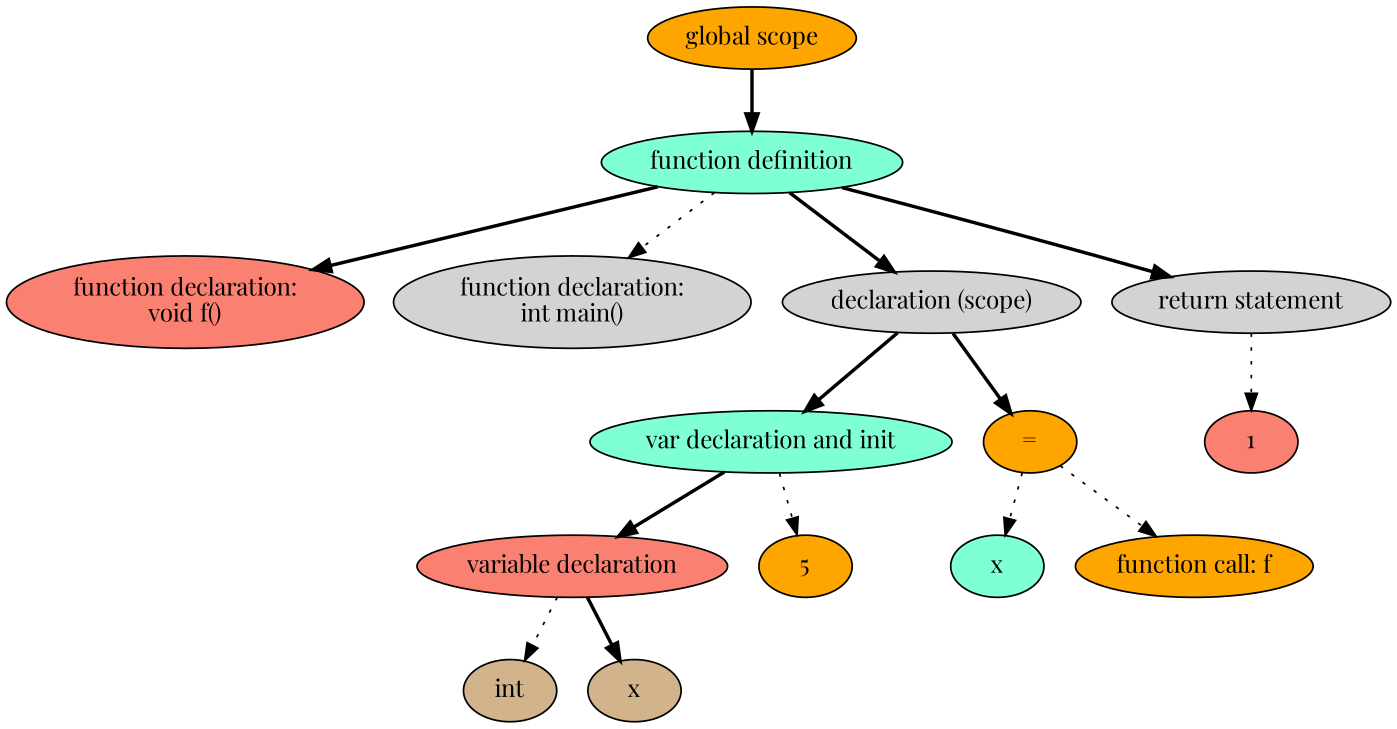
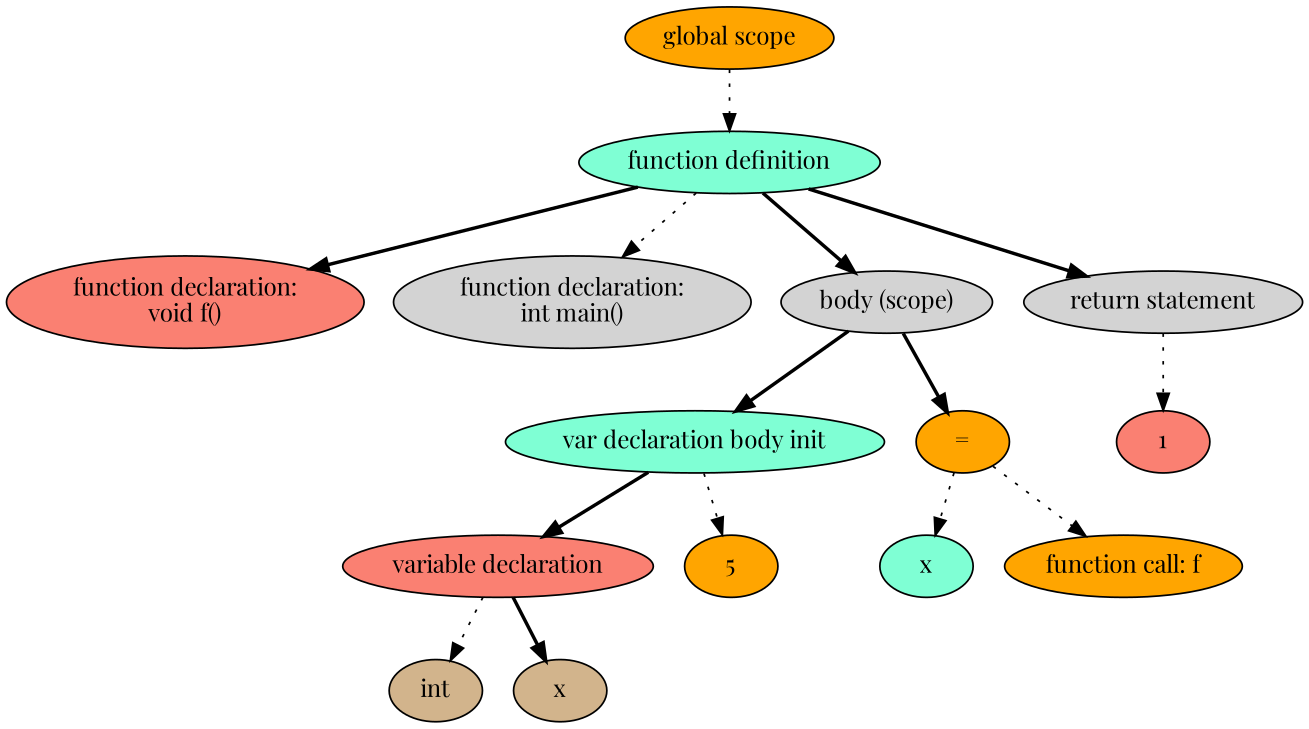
(752, 92) -> (730, 92)
(932, 302) -> (887, 302)
(771, 442) -> (695, 442)
